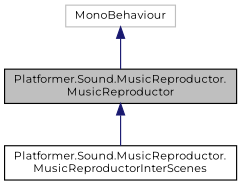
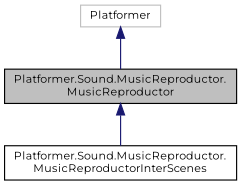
(121, 16) -> (121, 16)
